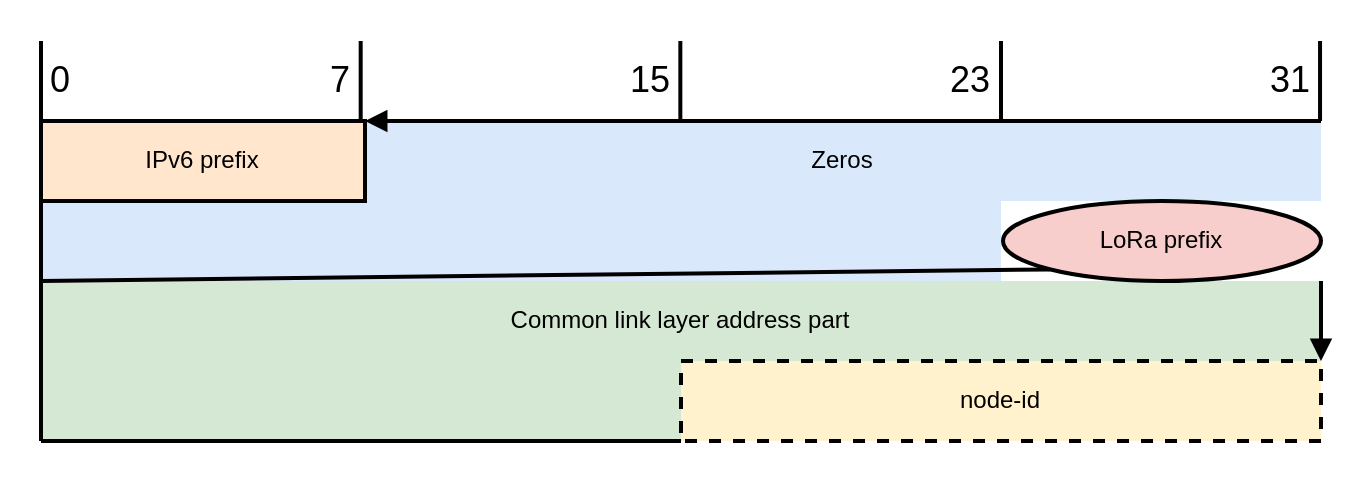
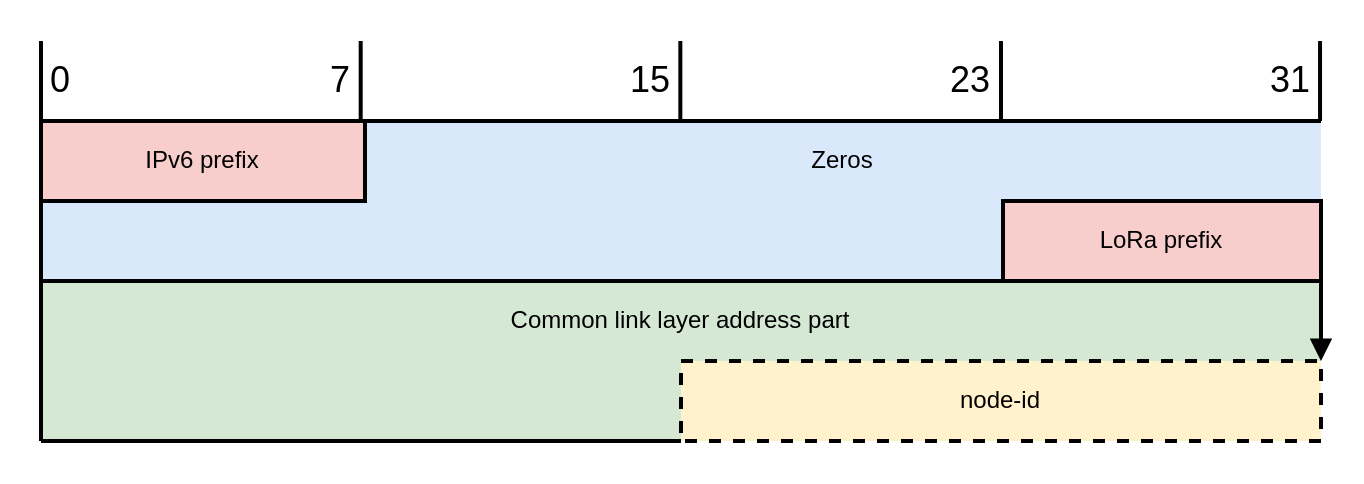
(387, 121) -> (377, 121)
(203, 161) -> (203, 161)
(1162, 241) -> (1162, 241)
